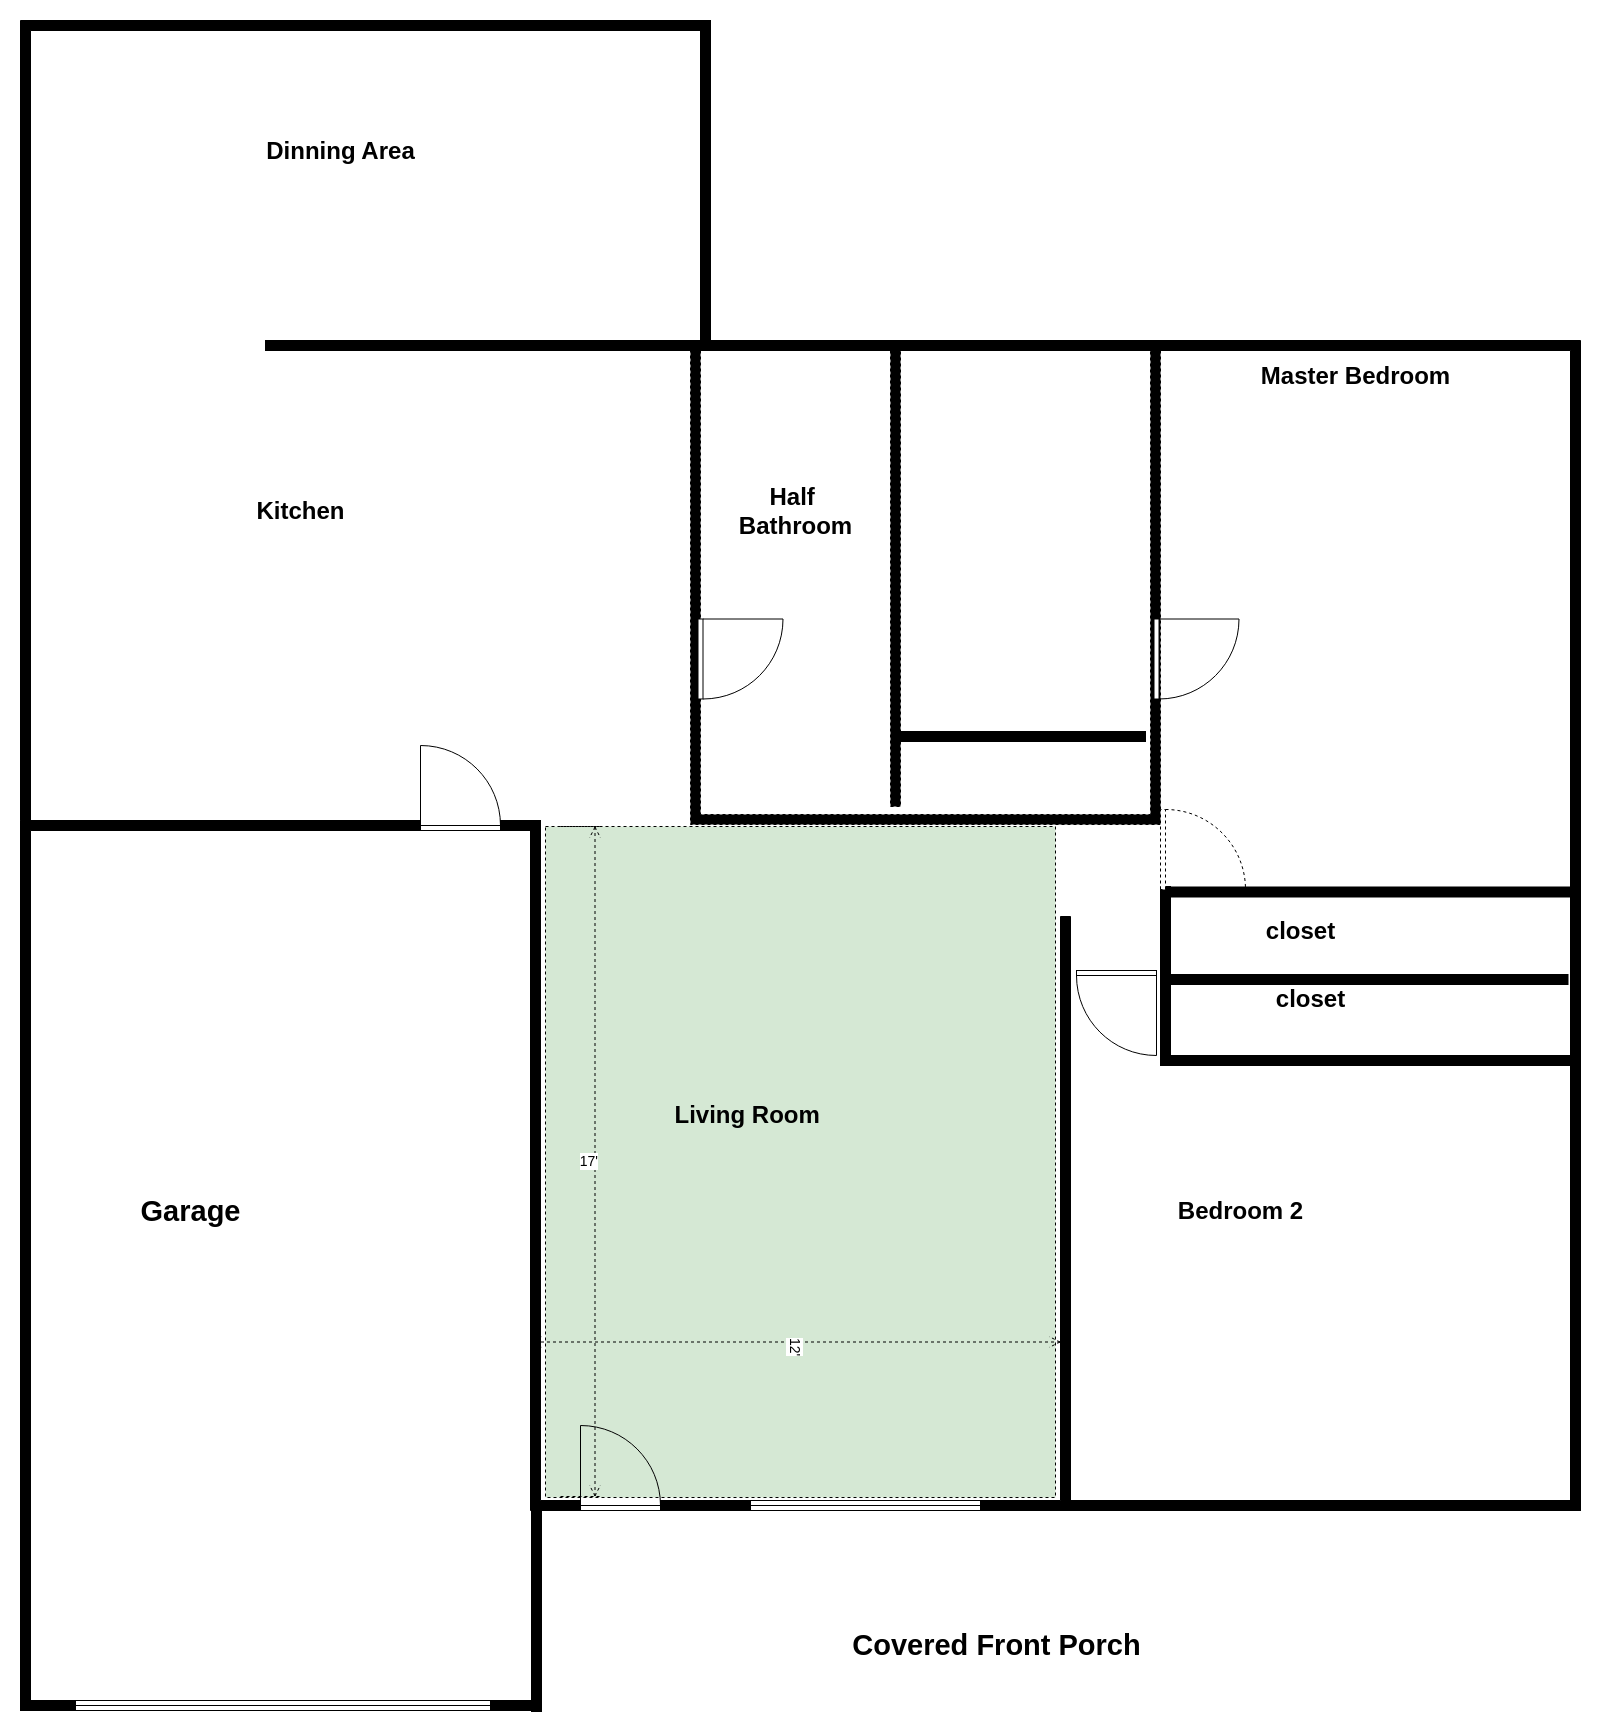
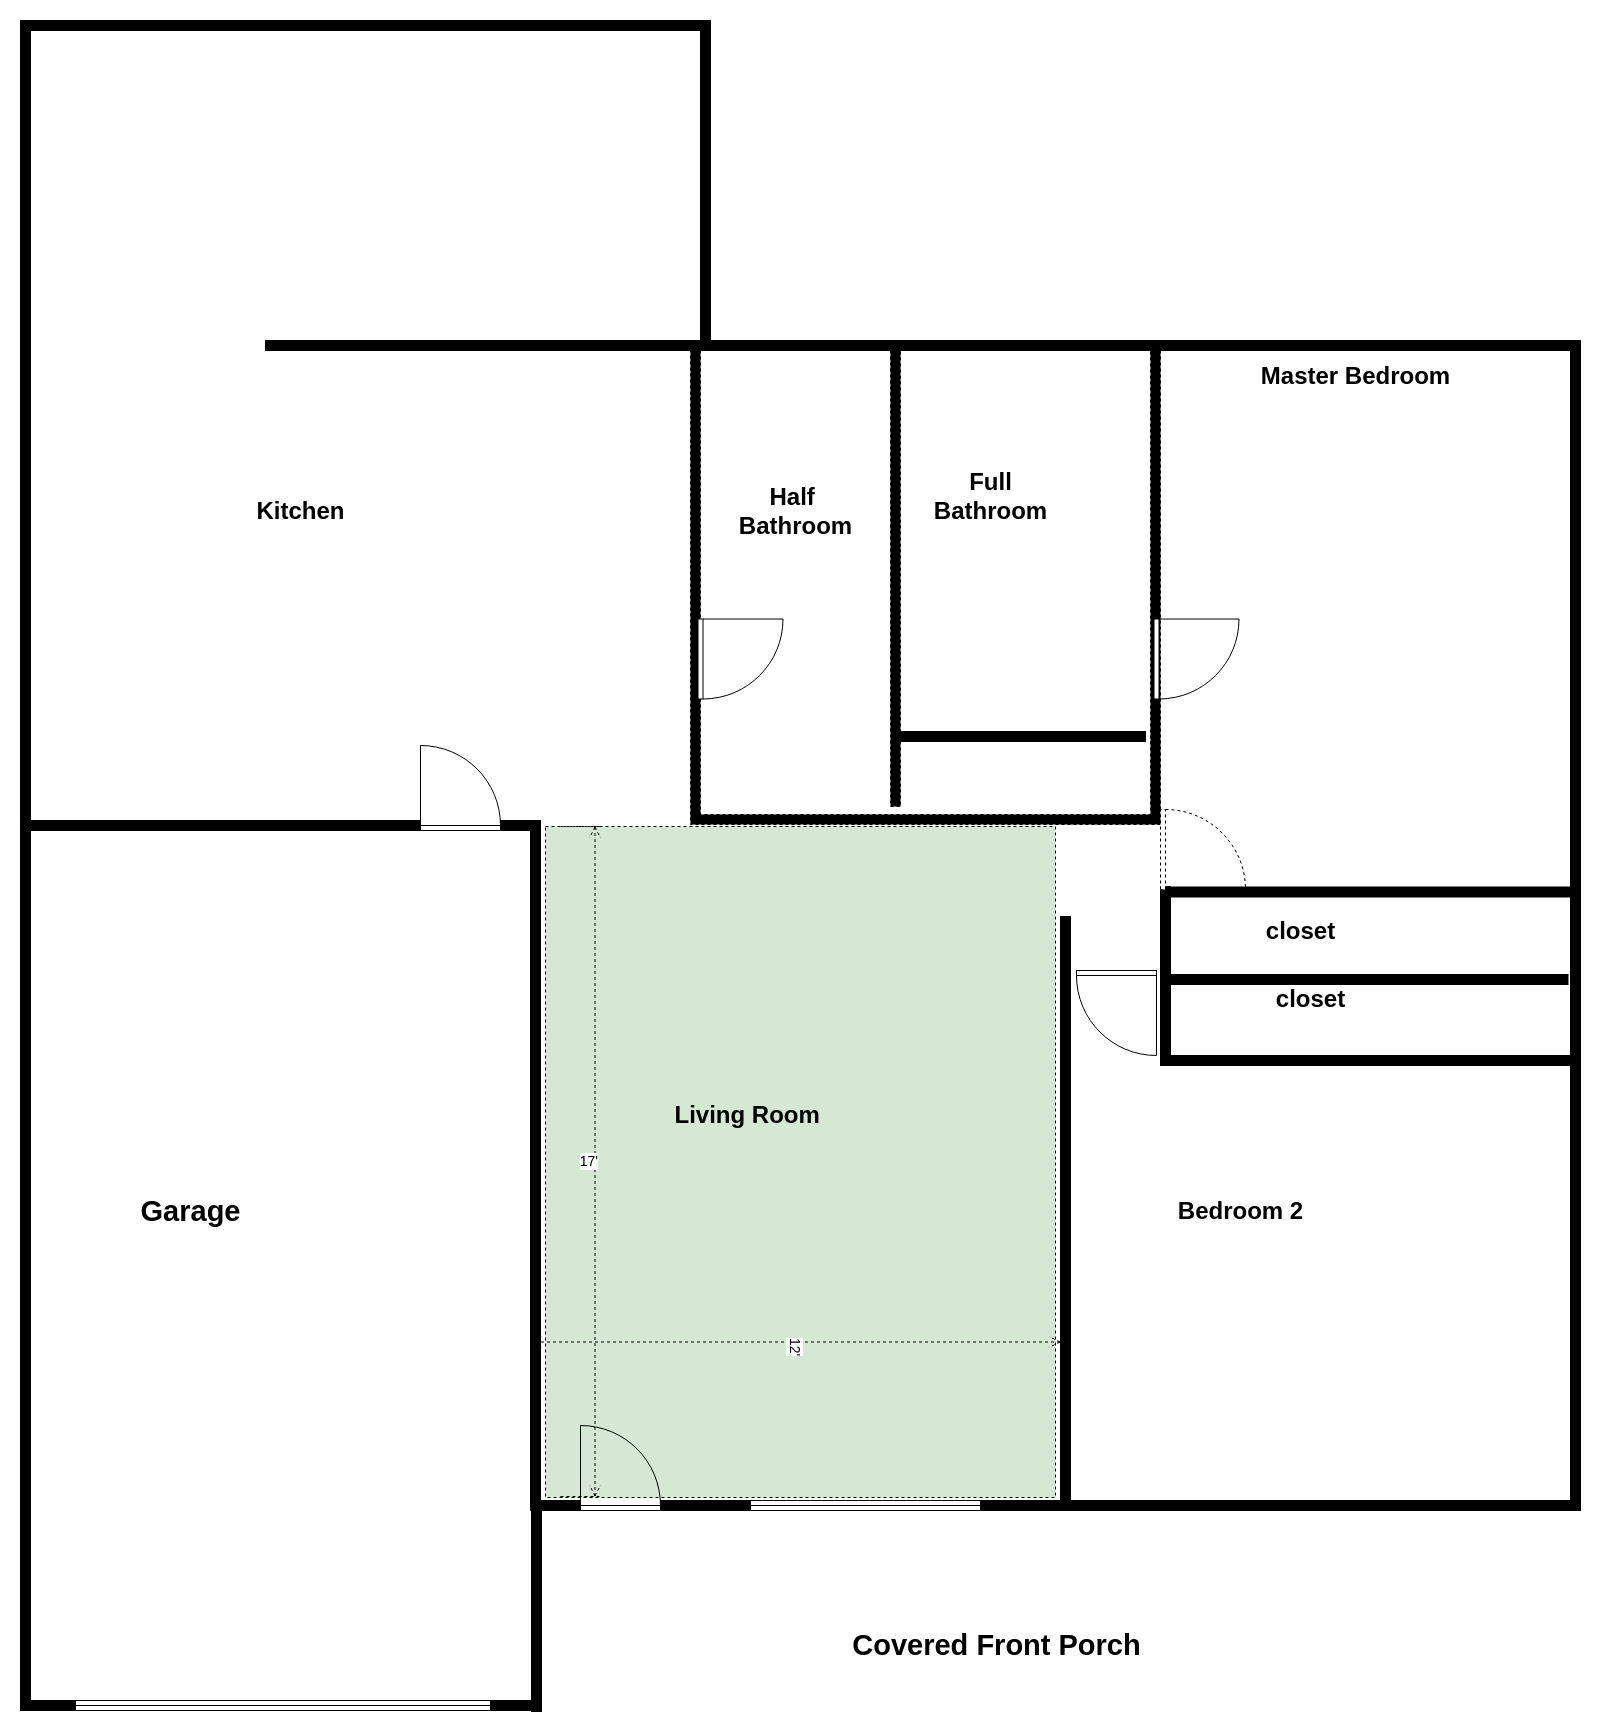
(341, 152) -> none
none -> (991, 511)
